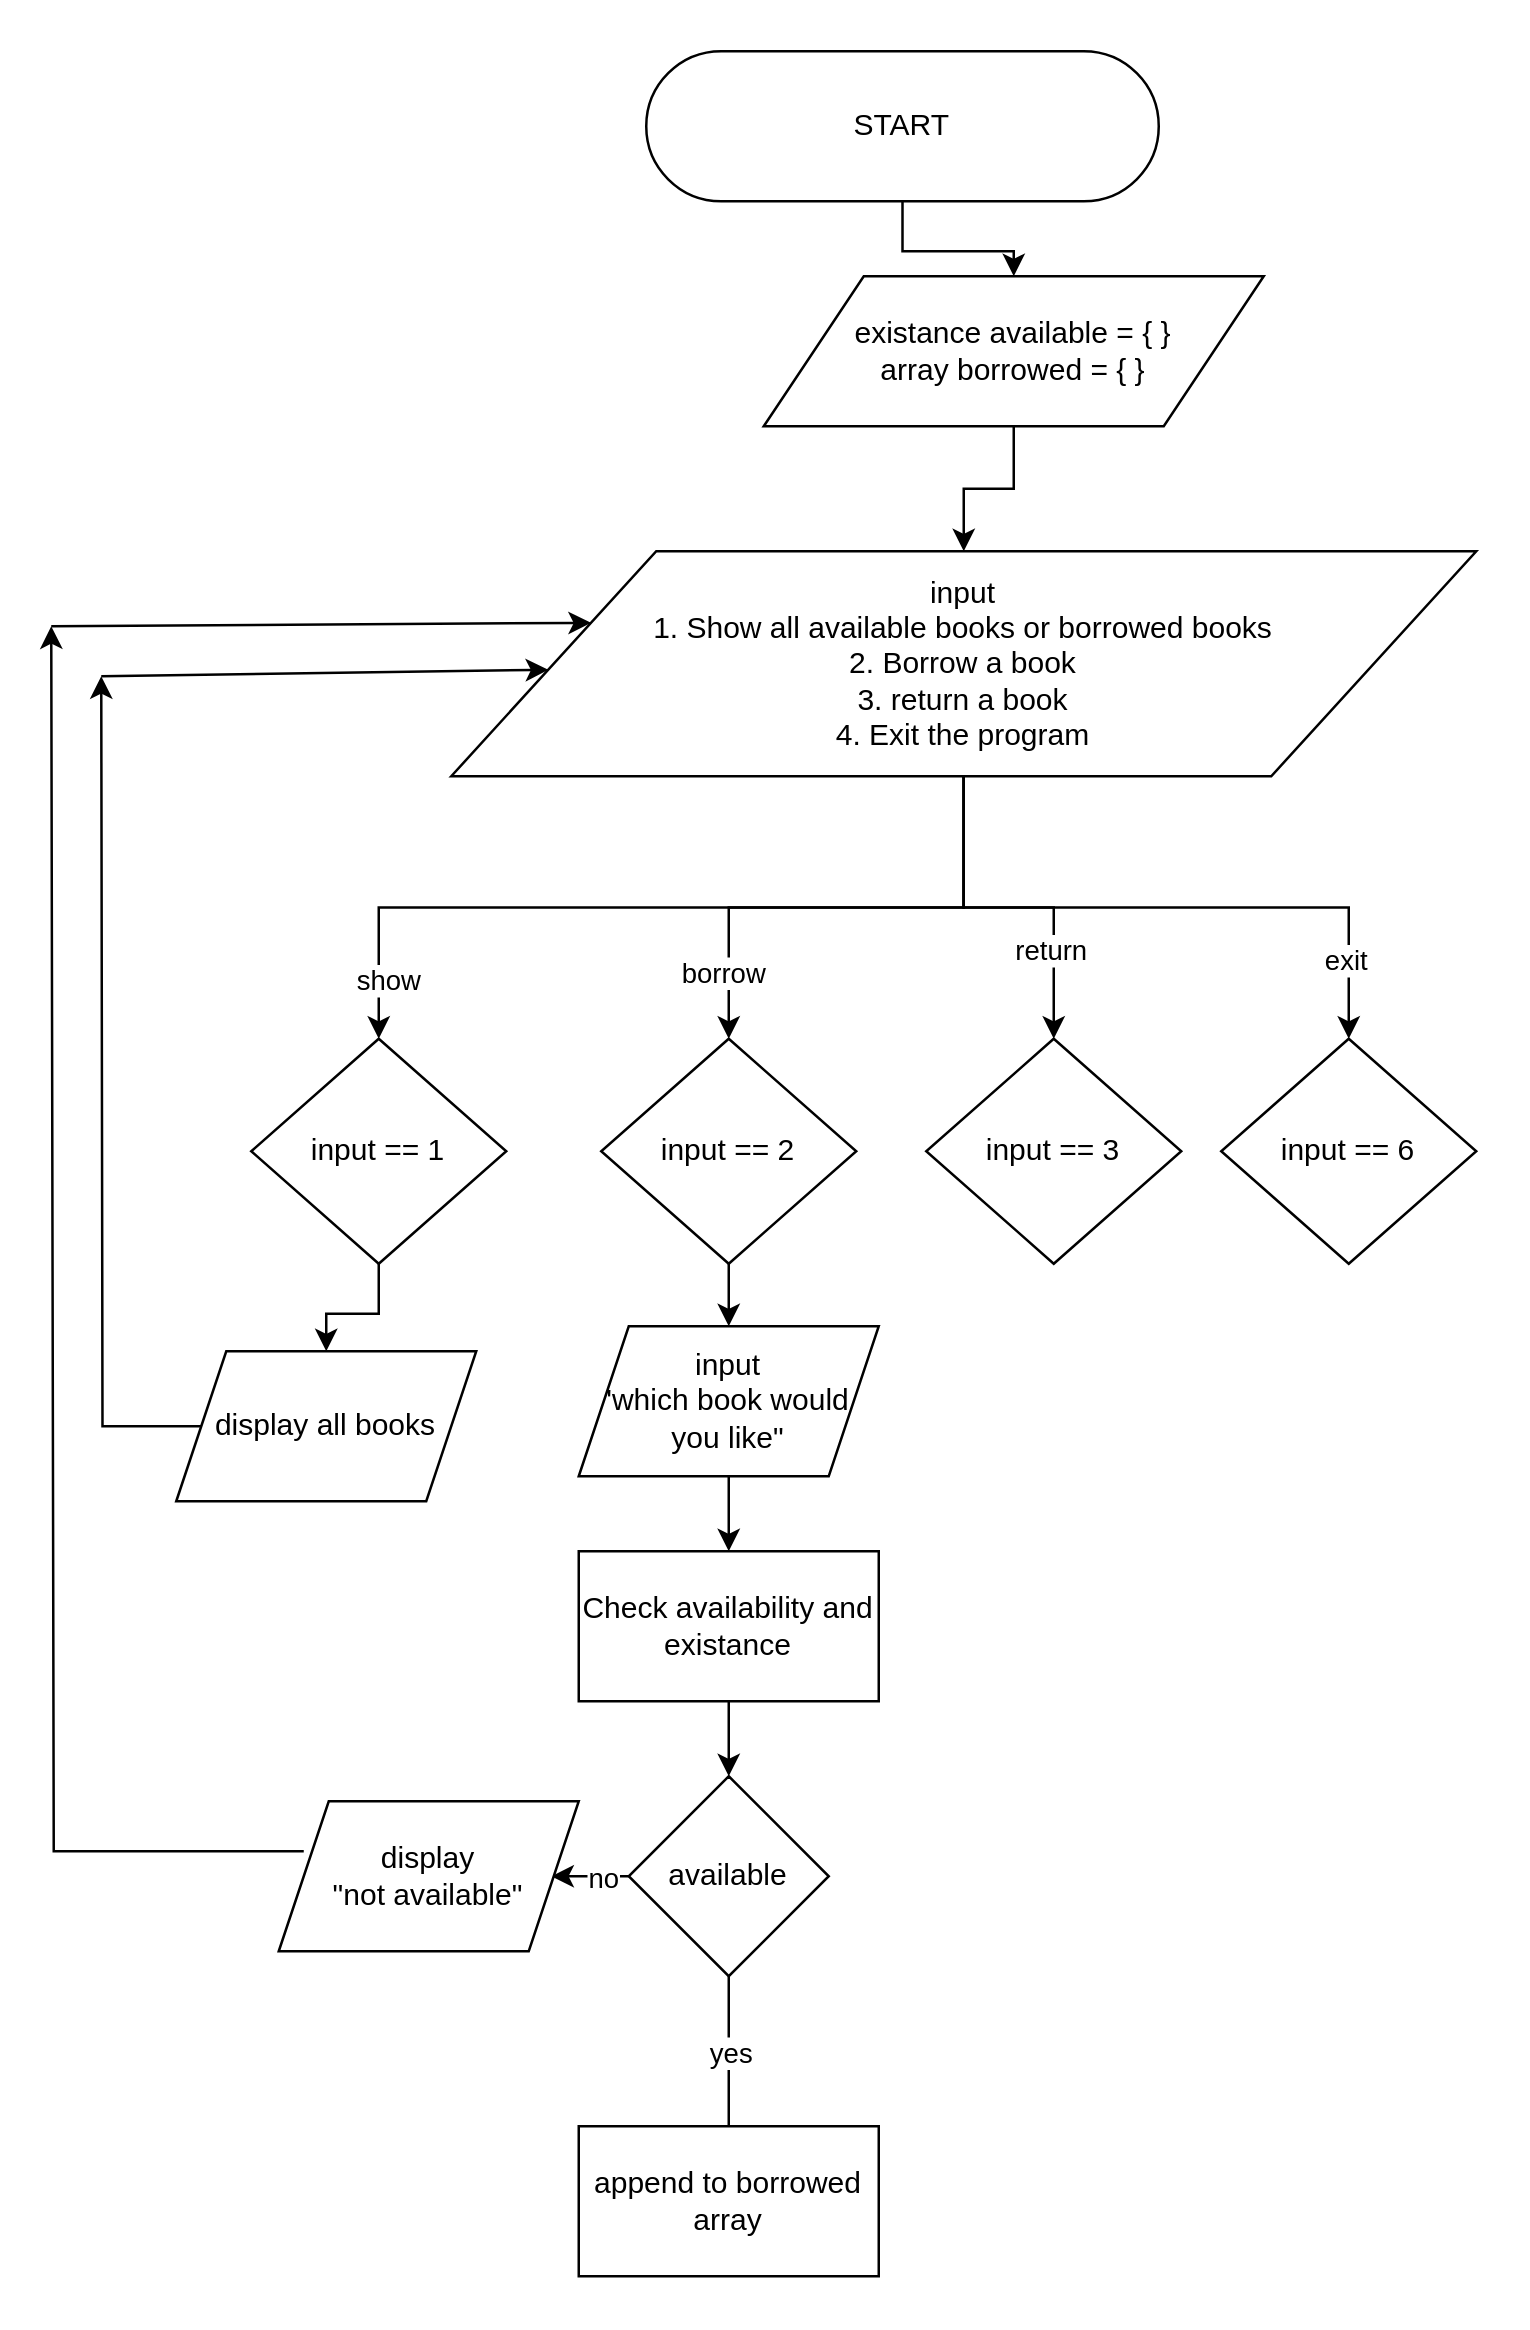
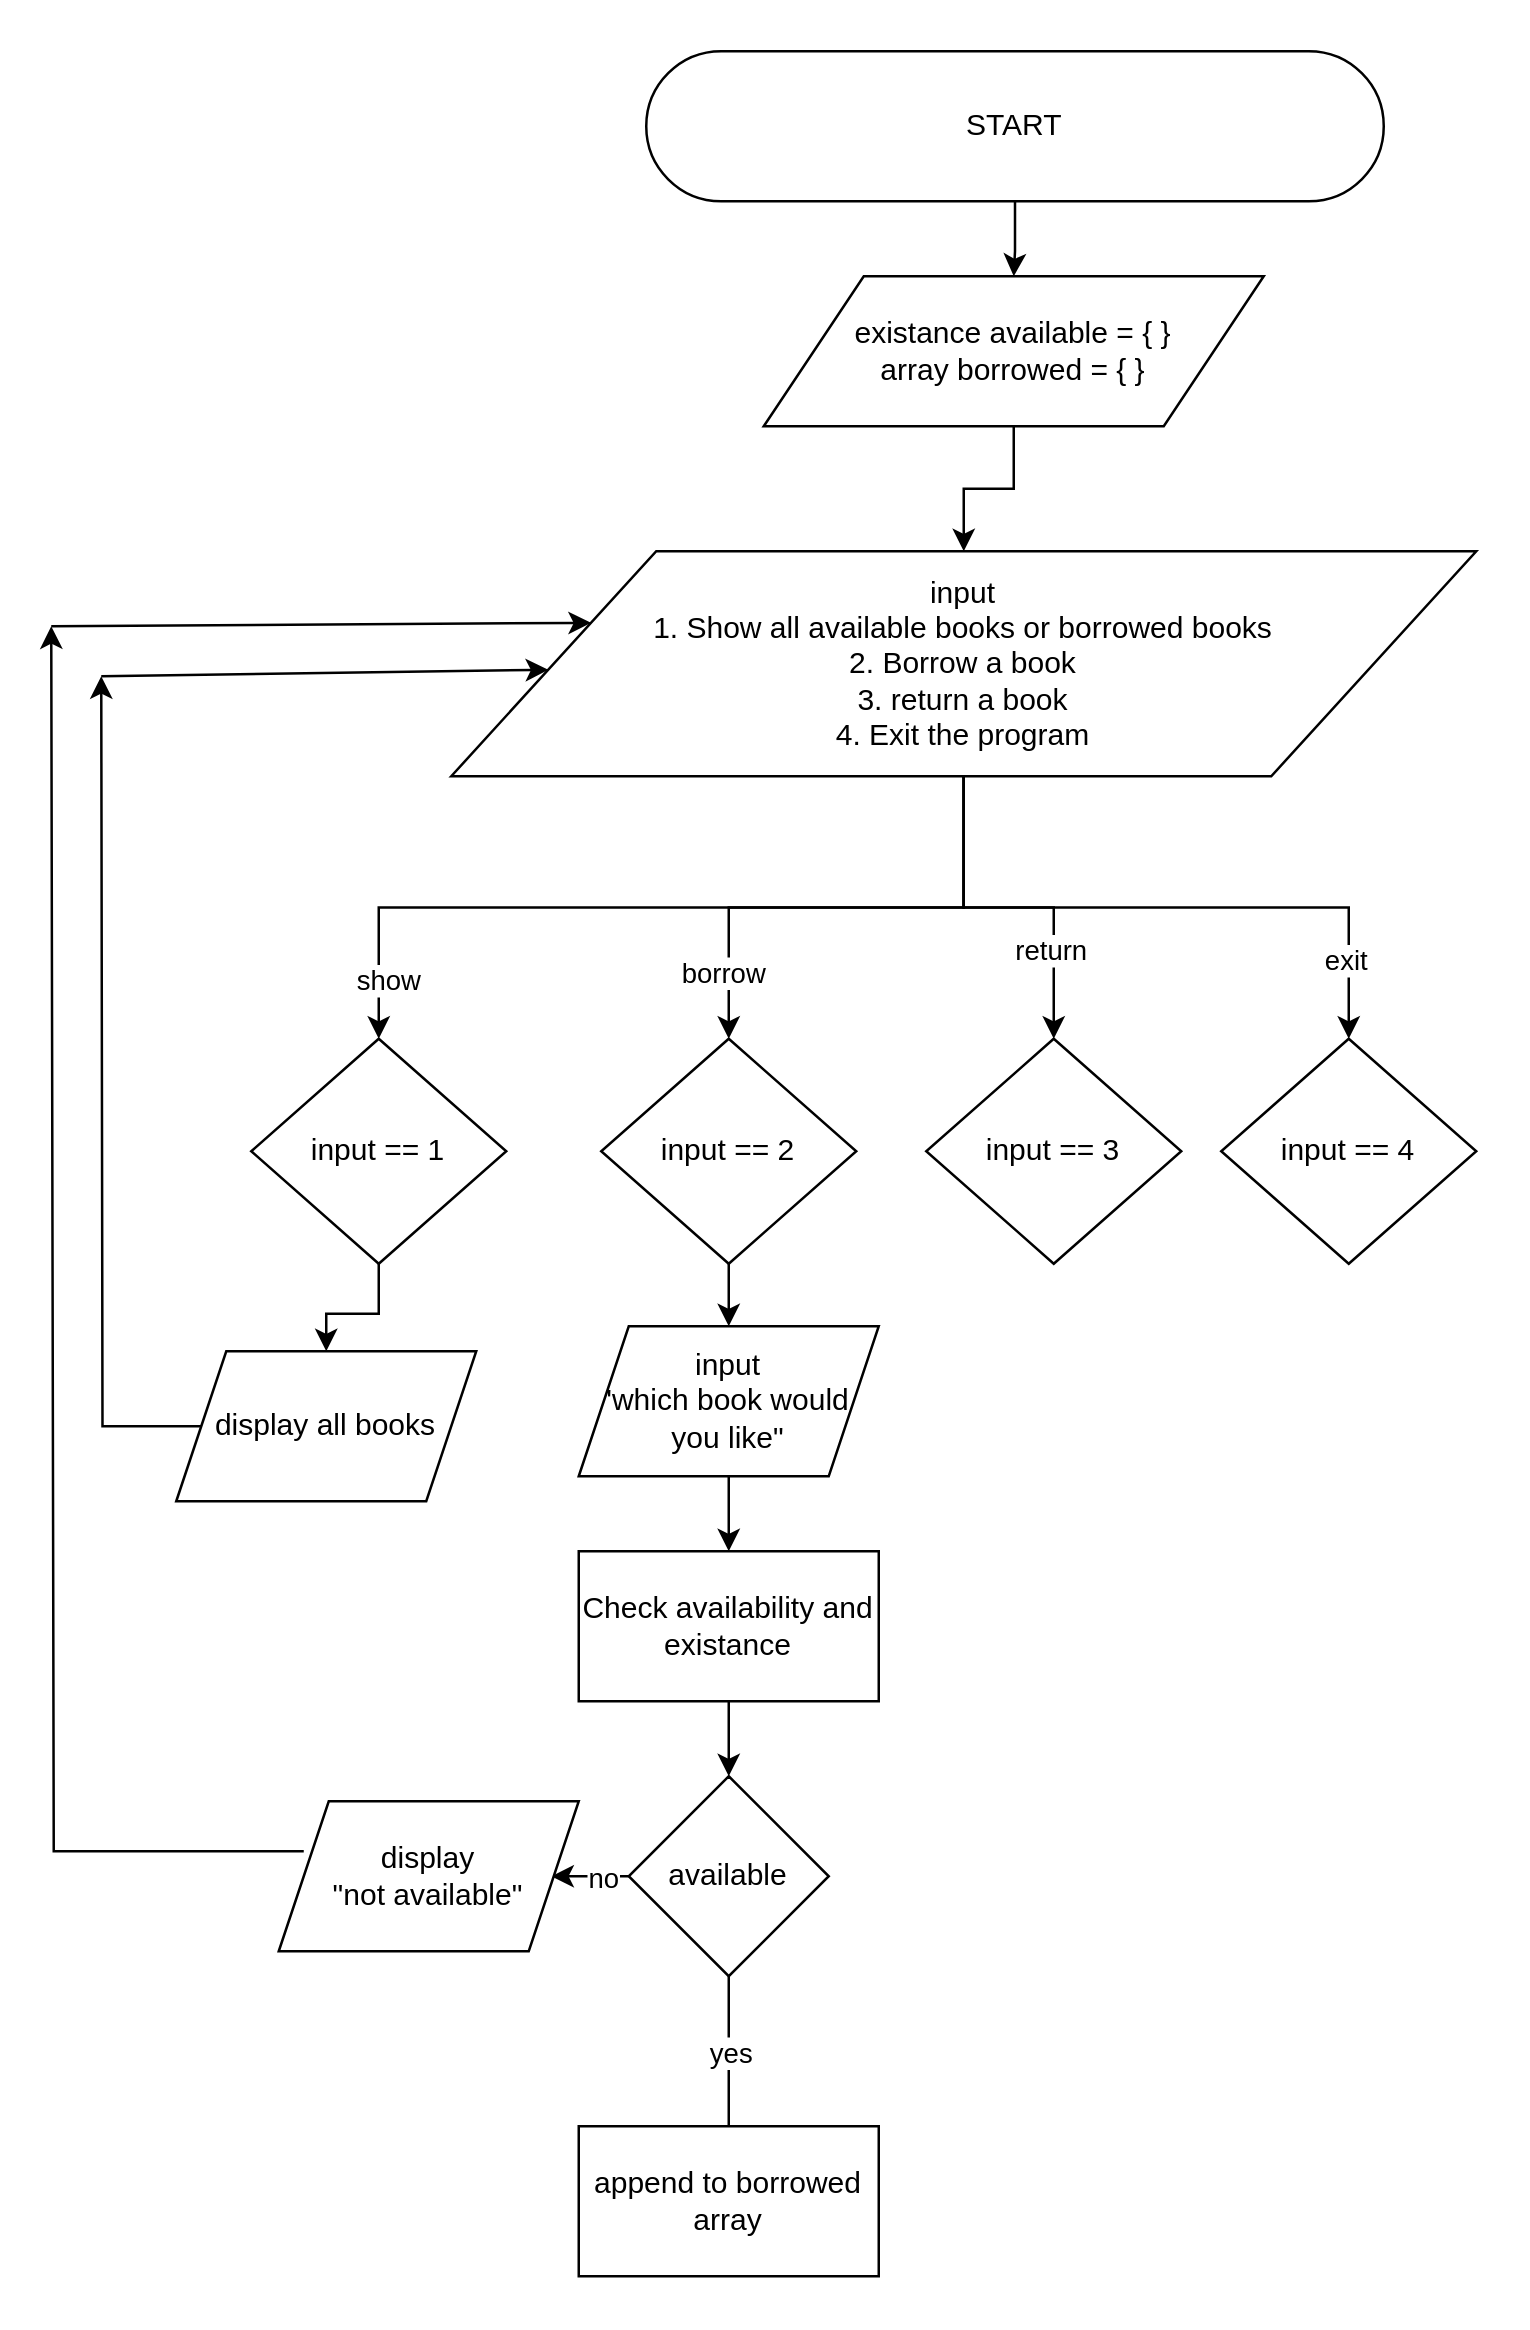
(903, 126) -> (1015, 126)
(1349, 1151) -> (1349, 1151)
